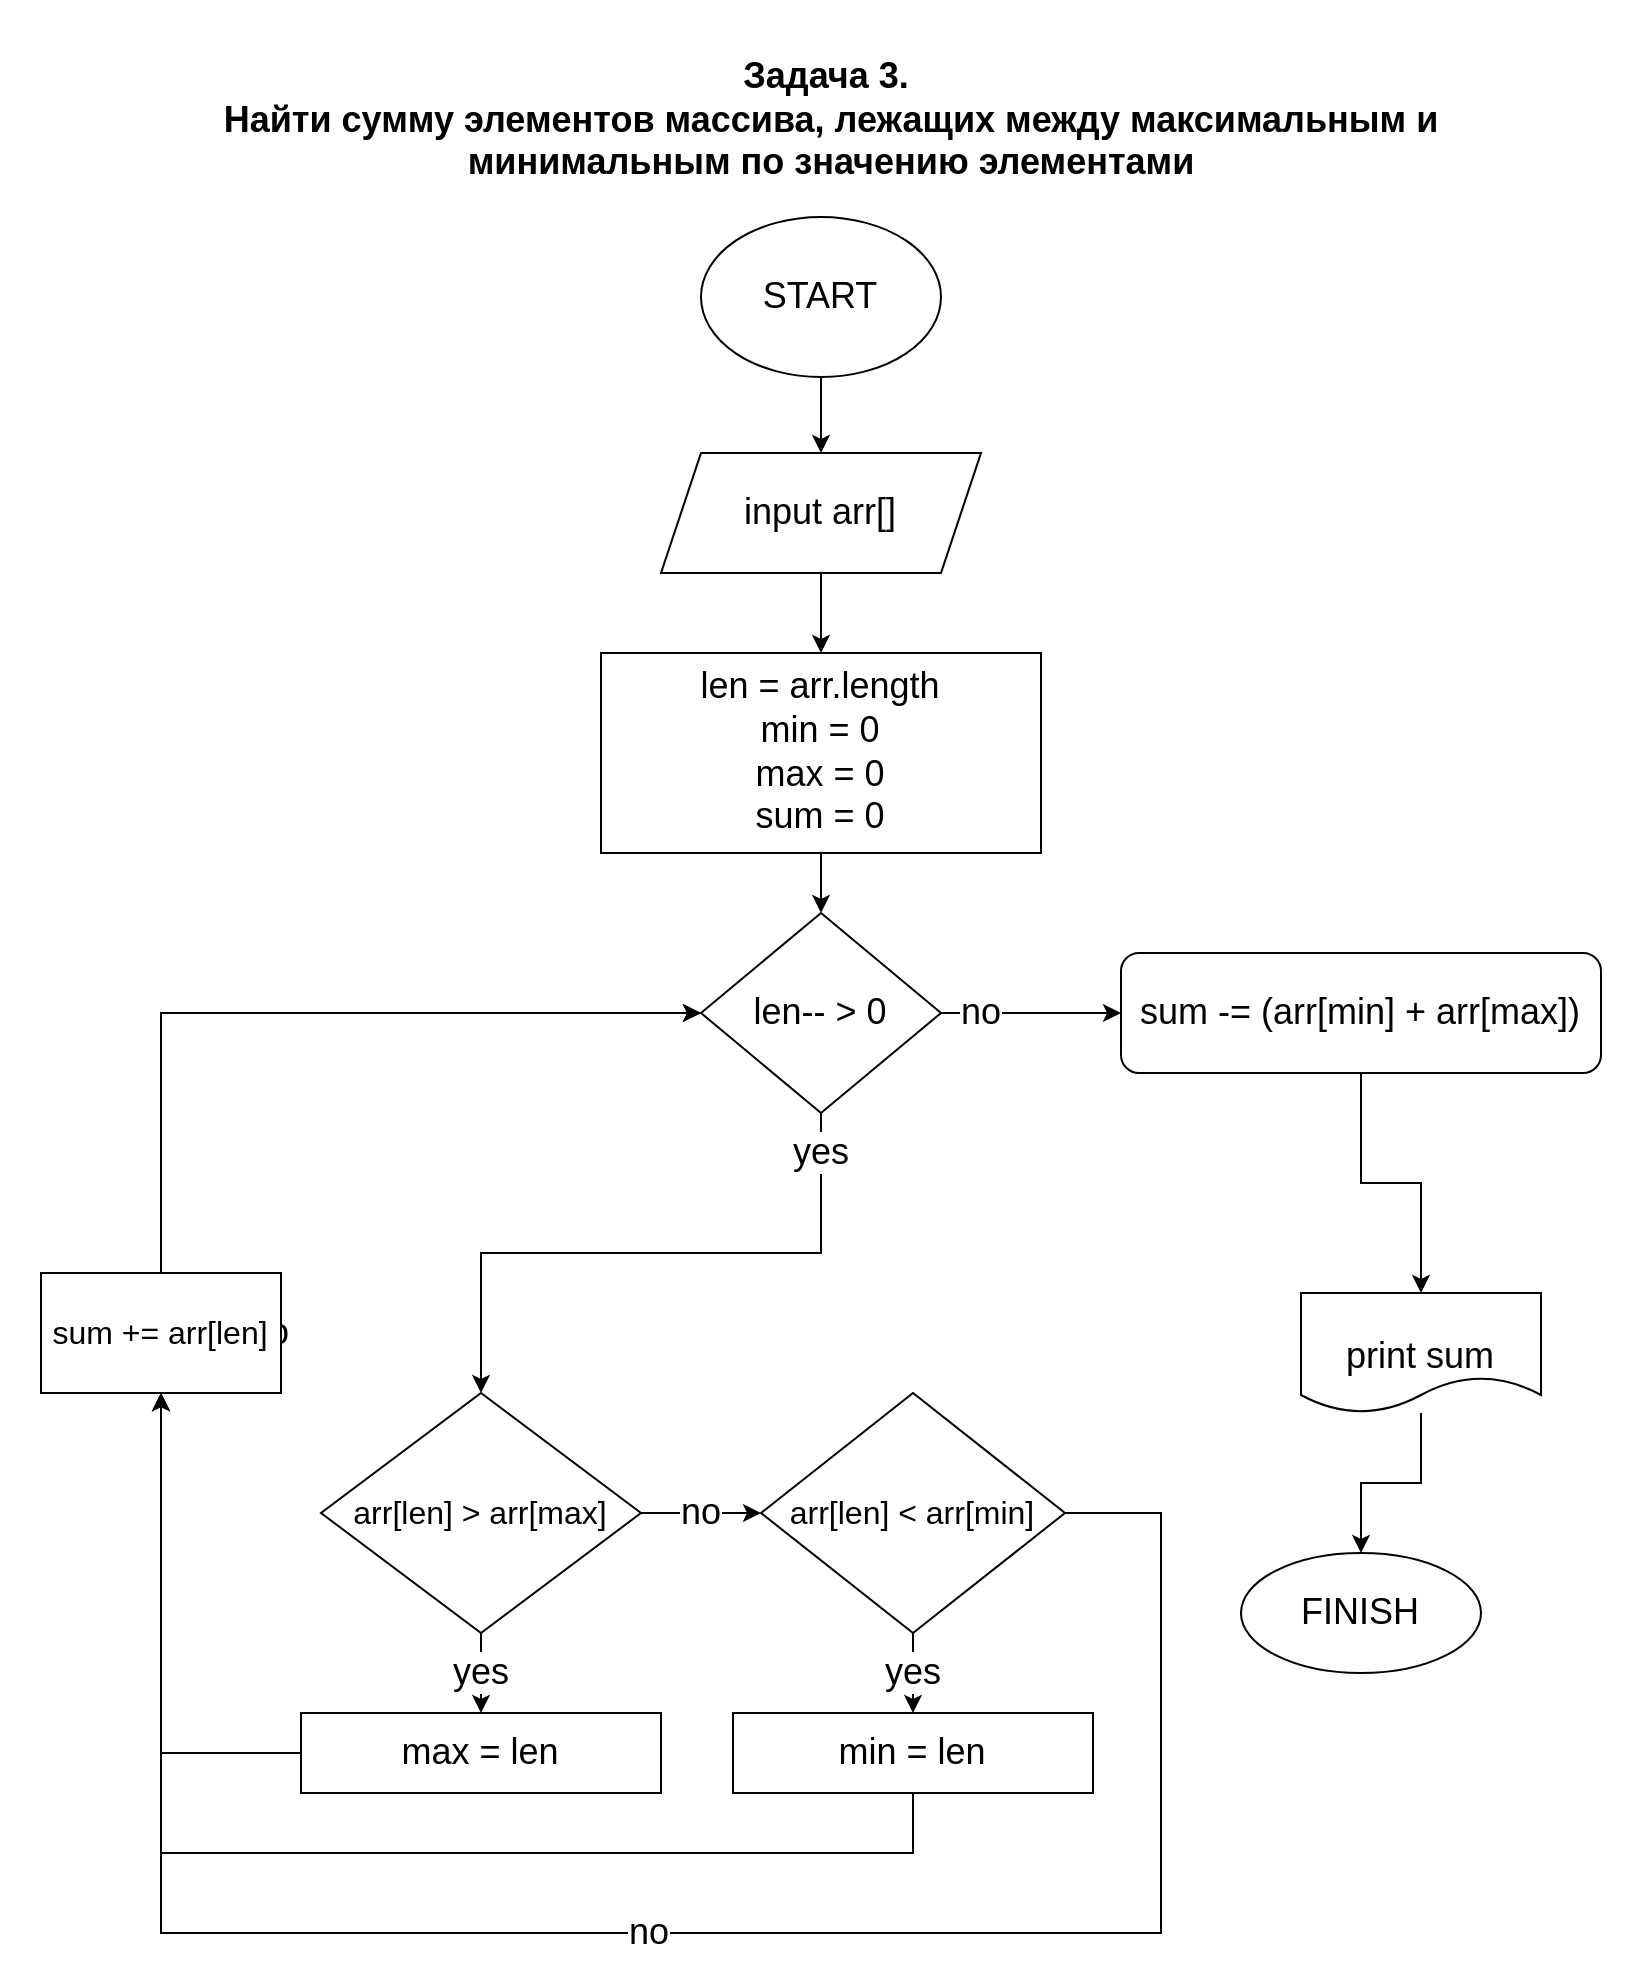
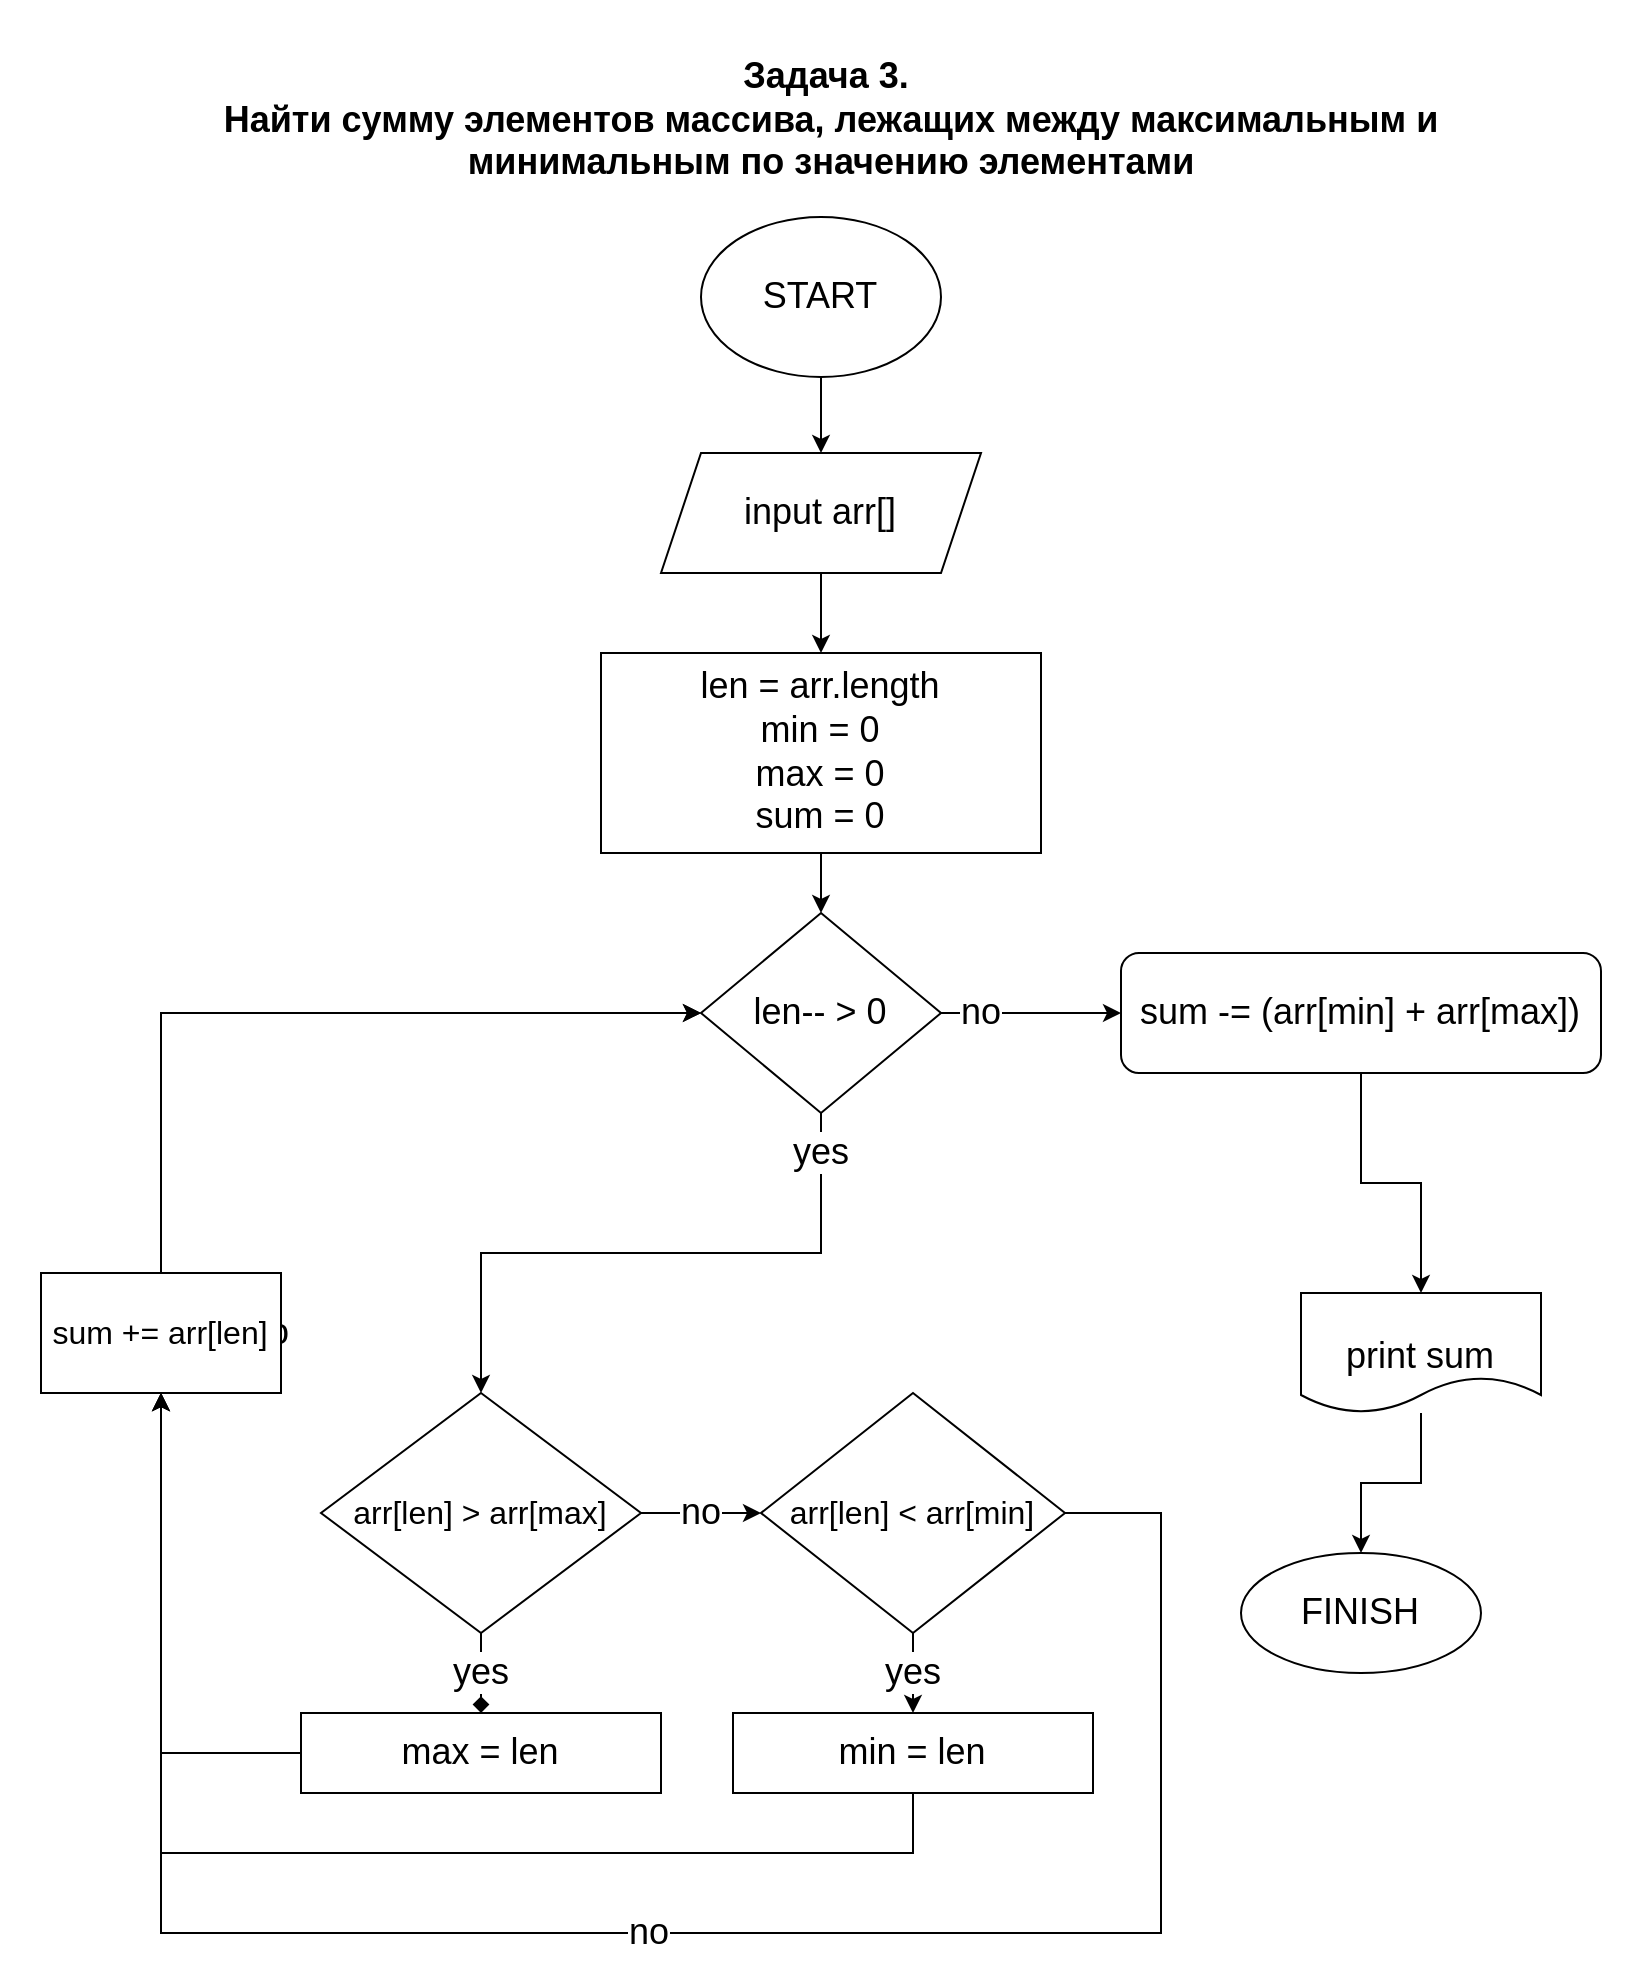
(481, 1698) -> (481, 1697)
